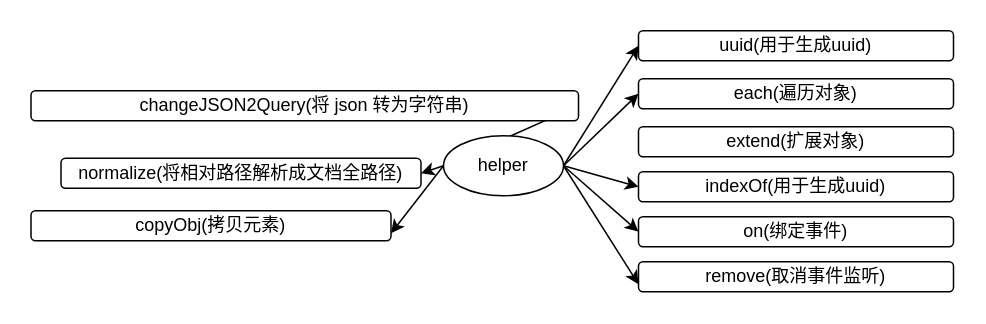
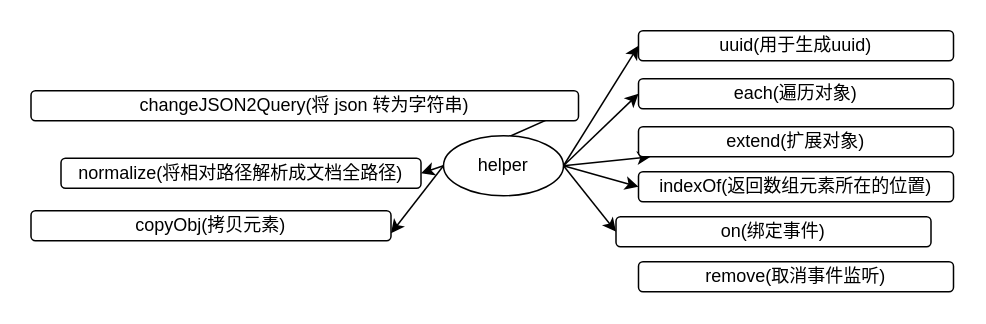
(796, 187) -> (796, 187)
(601, 226) -> (604, 162)
(796, 232) -> (773, 232)
